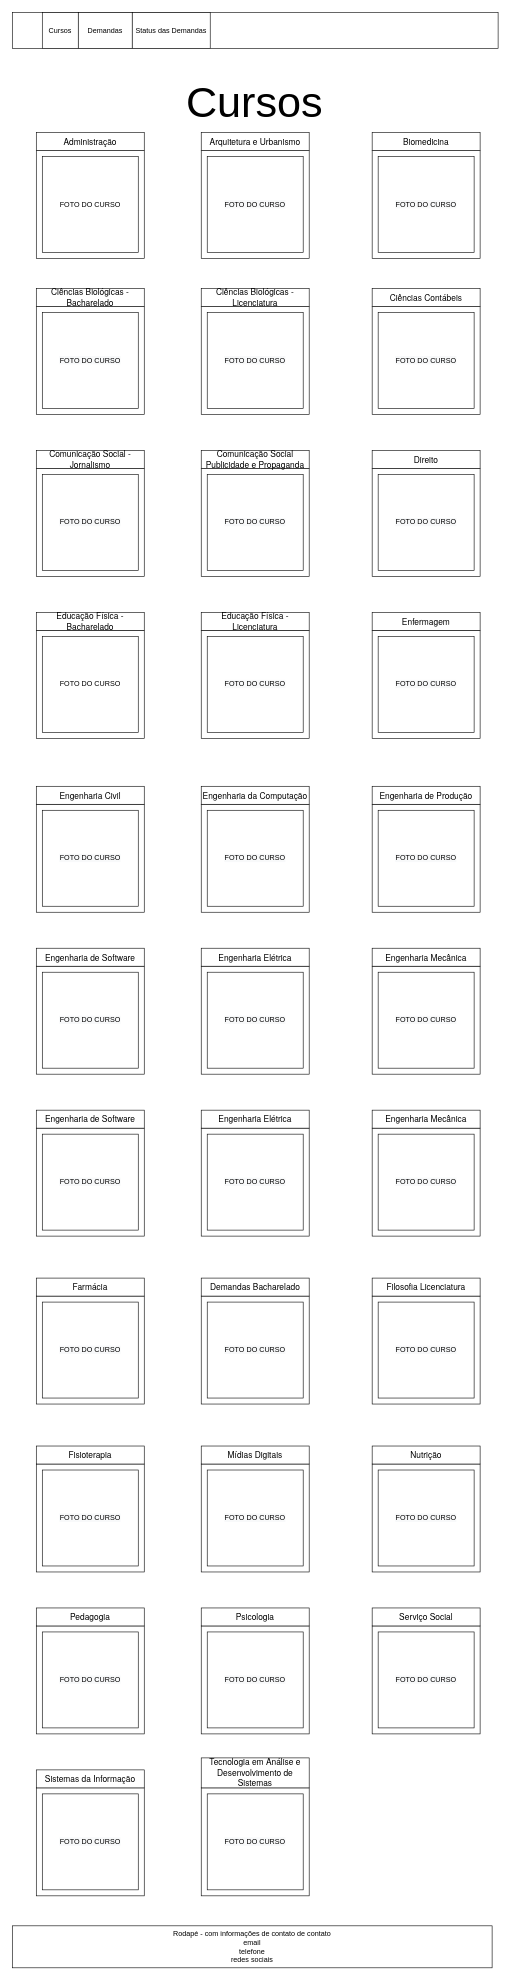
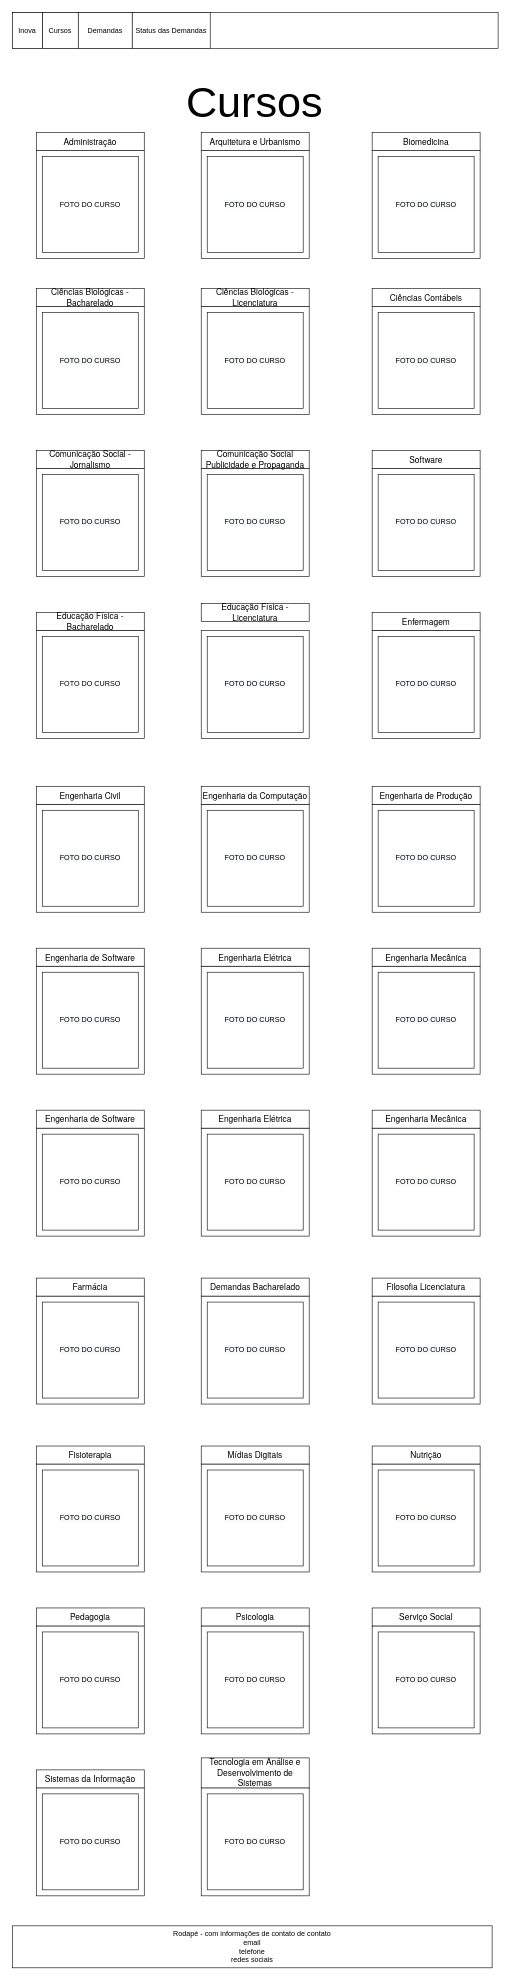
none -> (27, 30)
(426, 459) -> (426, 459)
(255, 621) -> (255, 612)
